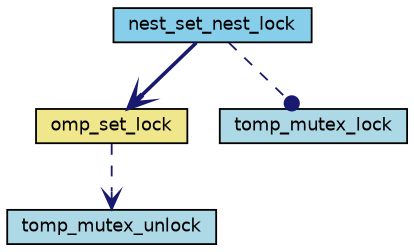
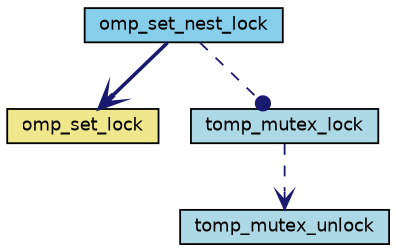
(213, 25) -> (184, 25)
(112, 167) -> (285, 167)
